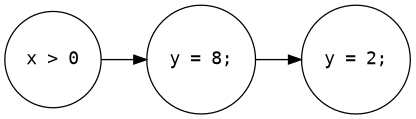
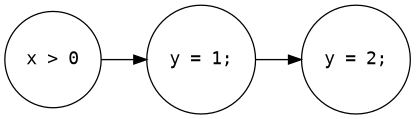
(201, 60) -> (201, 60)
